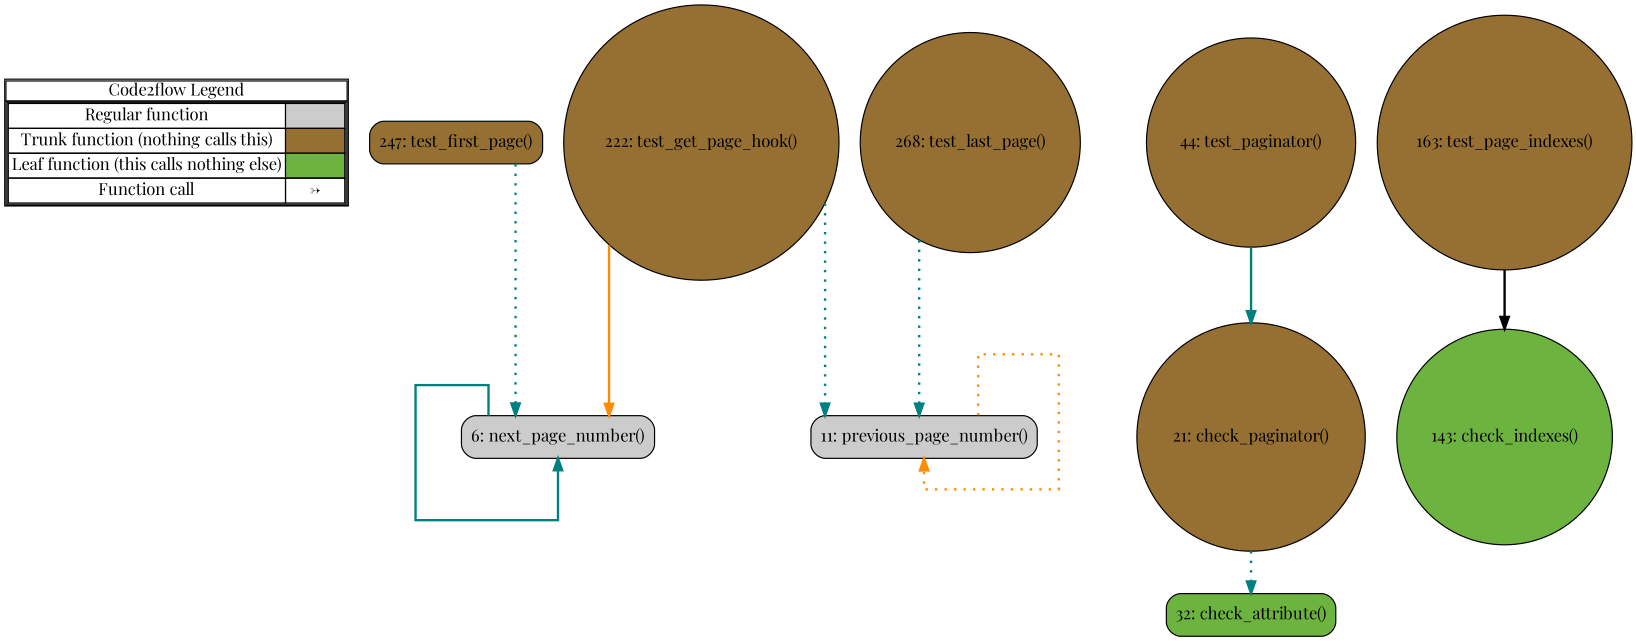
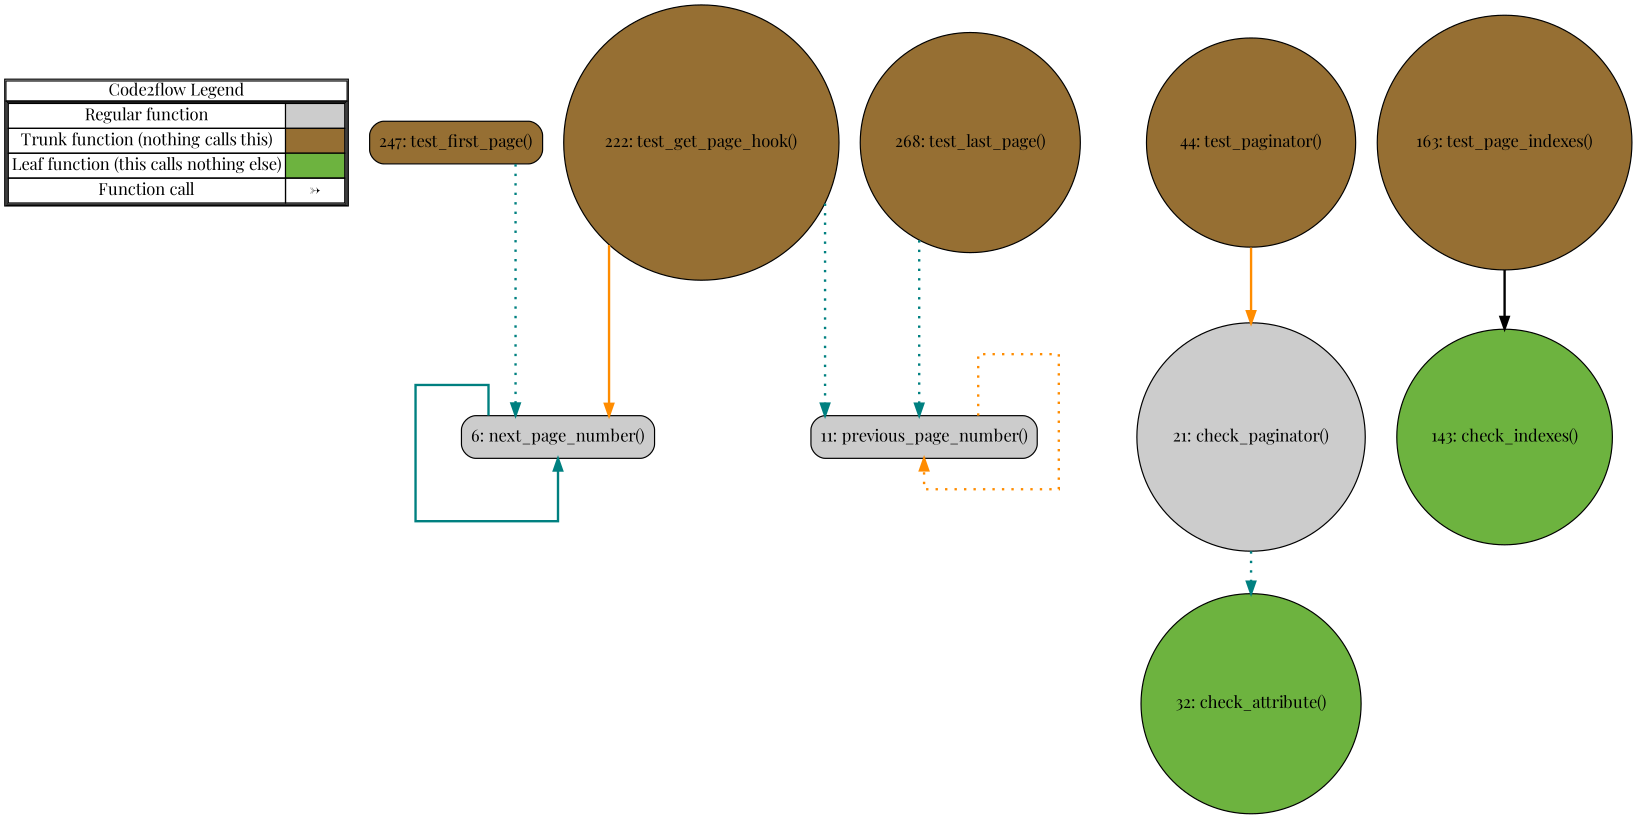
(1251, 279) -> (1251, 279)
(1251, 437) -> (1251, 437)
(1251, 615) -> (1251, 704)
